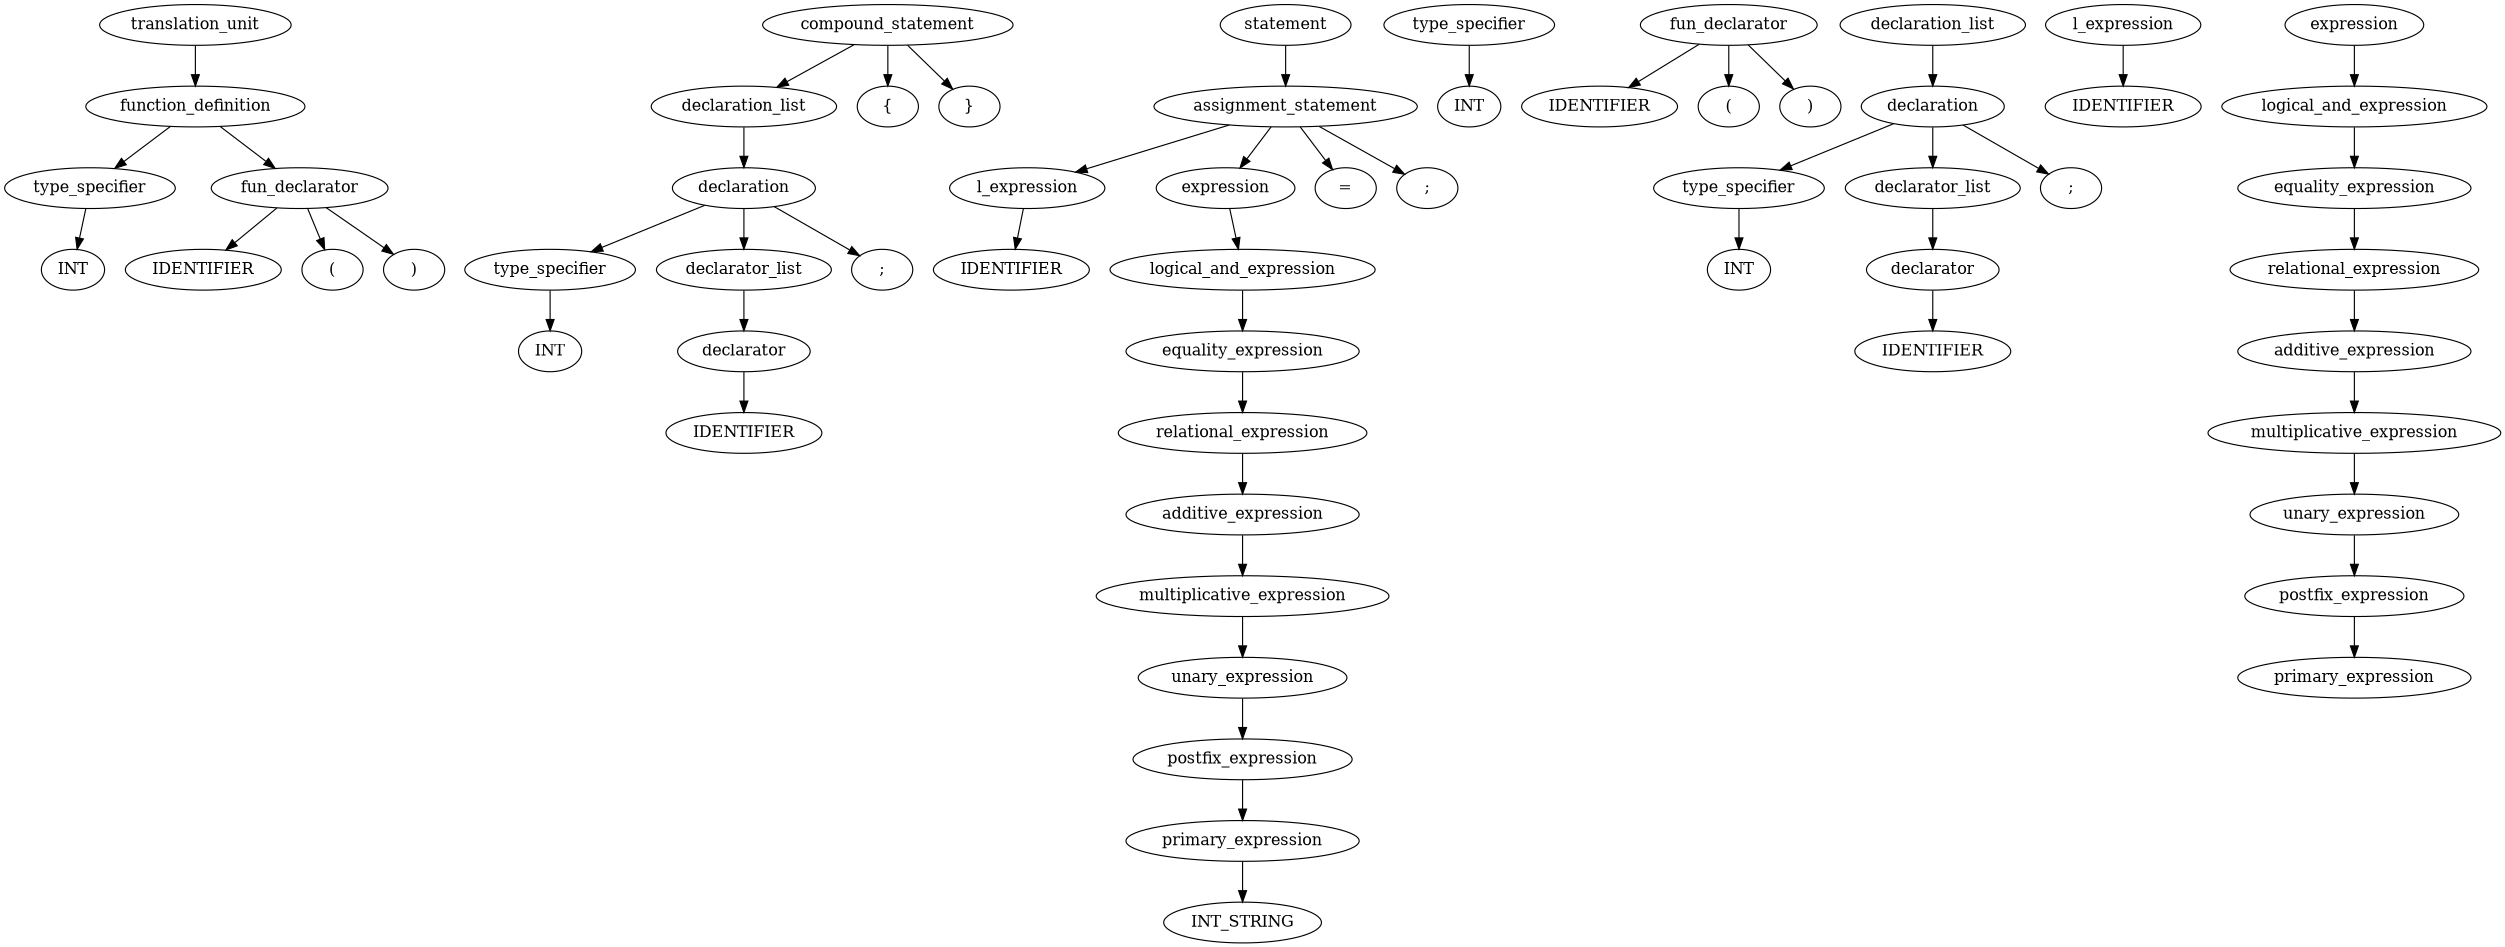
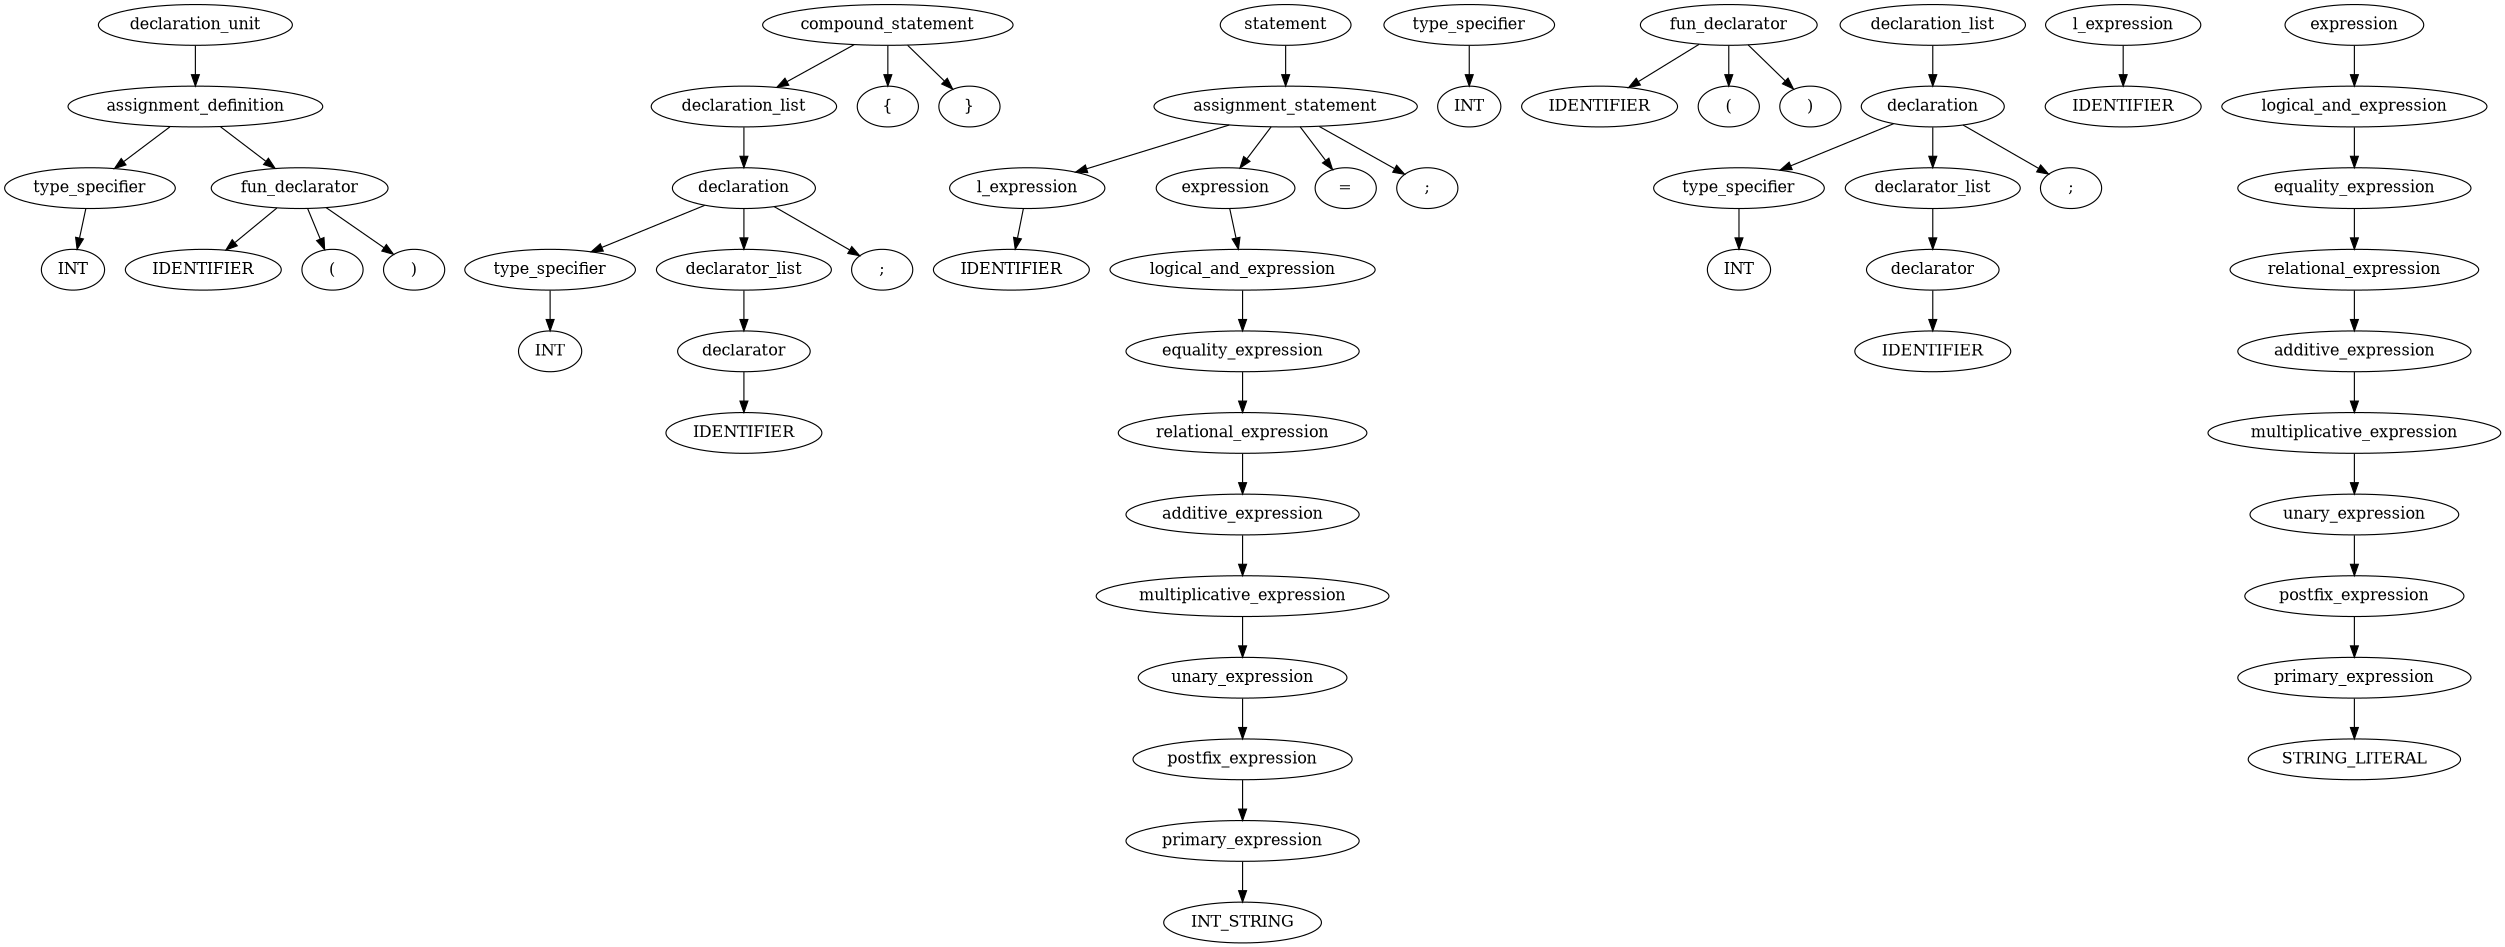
(195, 25) -> (195, 25)
(195, 107) -> (195, 107)
none -> (2354, 759)
